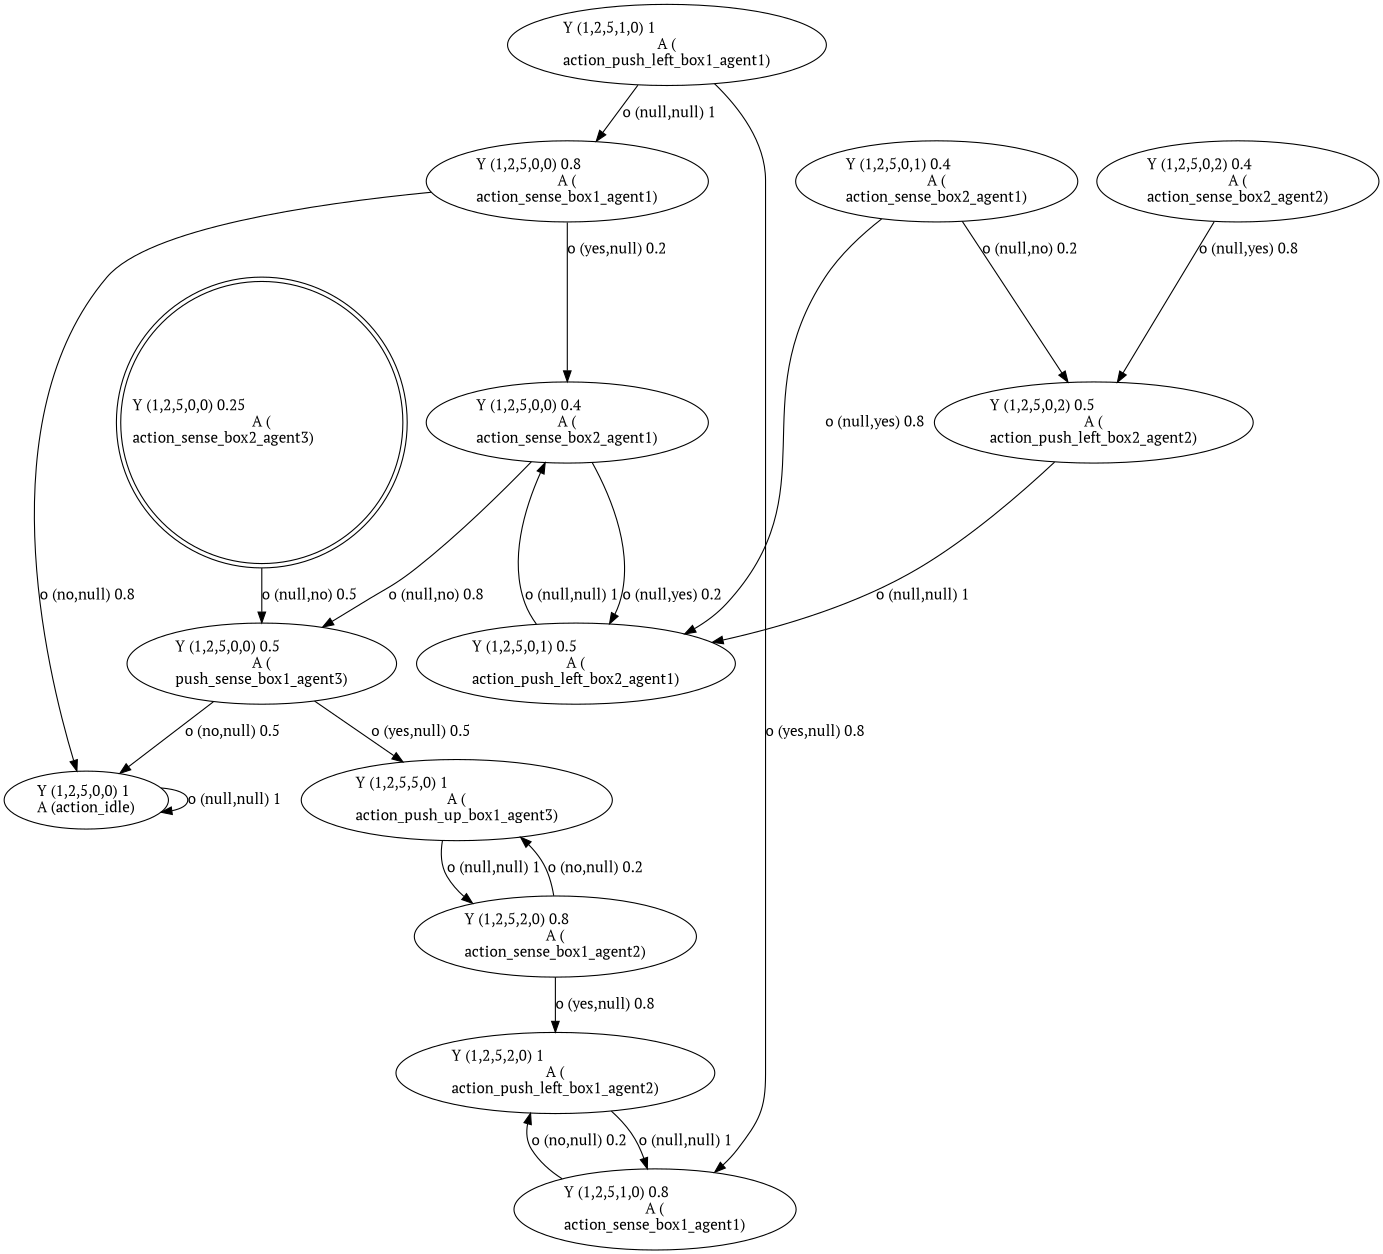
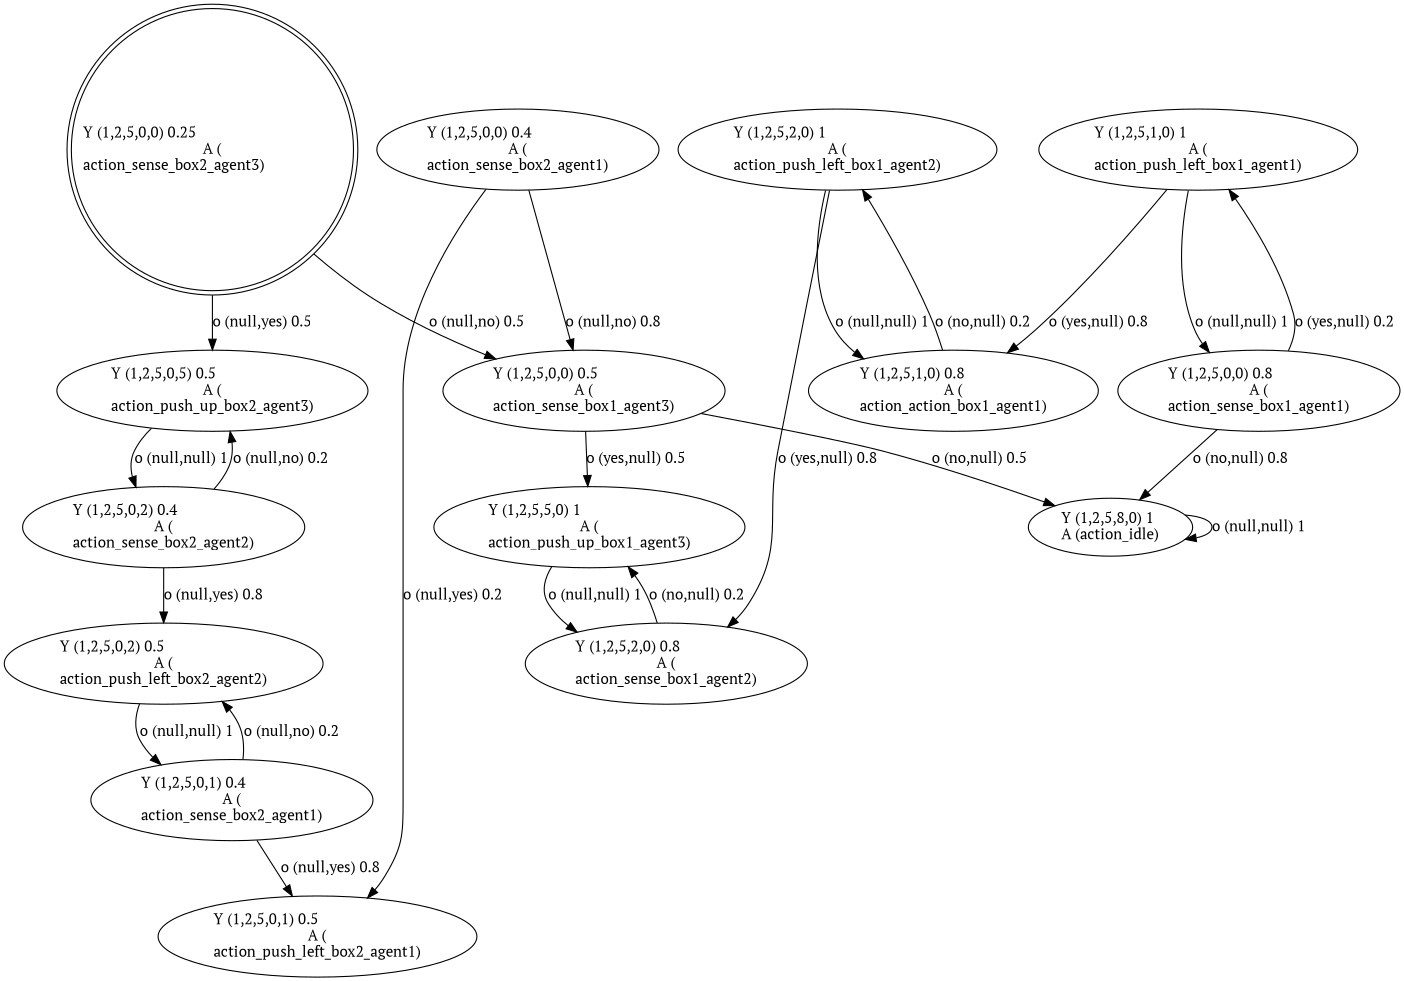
(567, 297) -> (1277, 271)
none -> (212, 391)
(519, 549) -> none
(903, 577) -> (137, 733)
(262, 664) -> (584, 391)
(86, 800) -> (1111, 527)
(555, 999) -> (786, 408)
(655, 1209) -> (953, 391)
